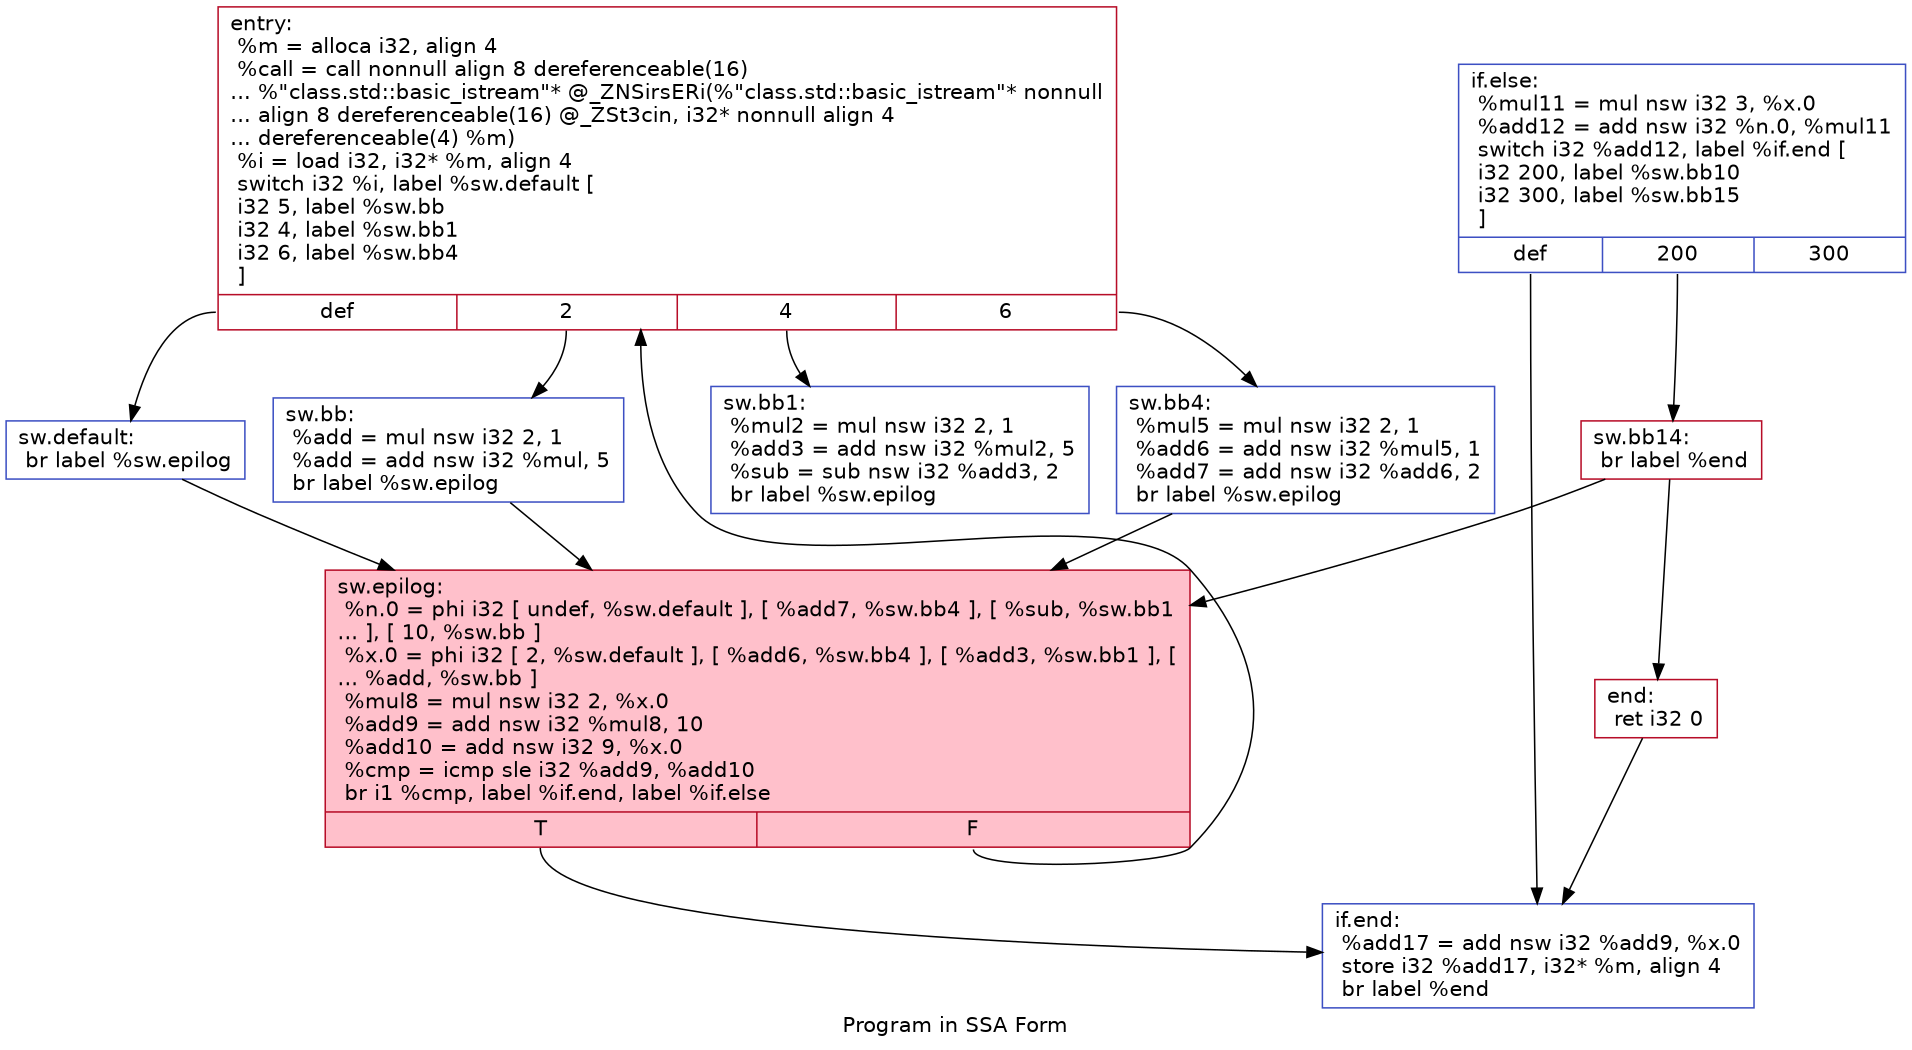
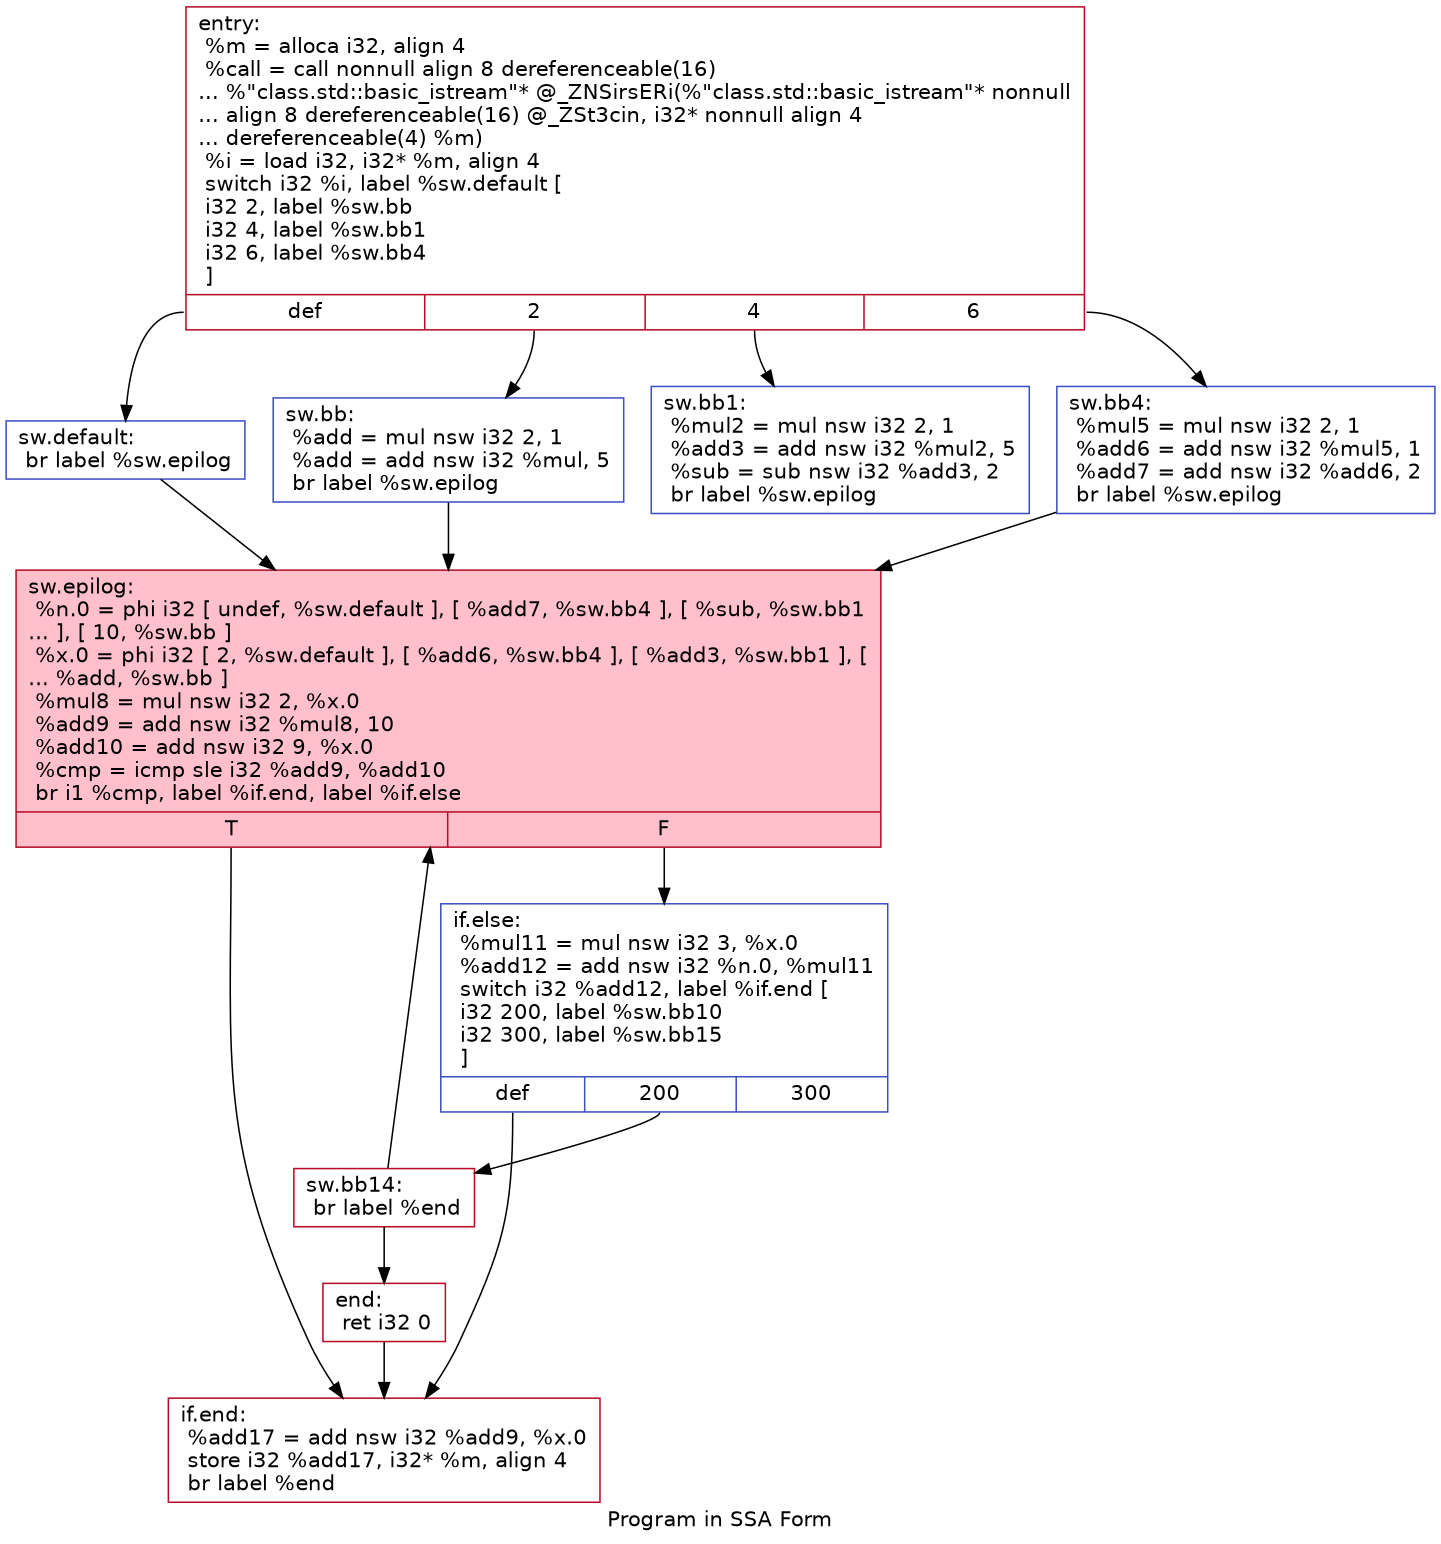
(338, 207) -> (306, 207)
(1150, 547) -> (664, 868)
(1538, 956) -> (384, 1450)
